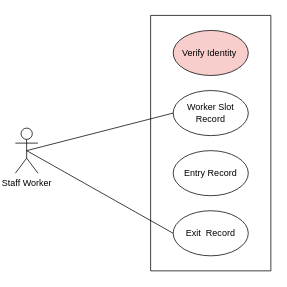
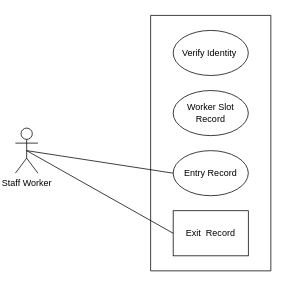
(210, 53) -> (210, 53)
(104, 131) -> none
none -> (102, 162)
(210, 233) -> (210, 233)
